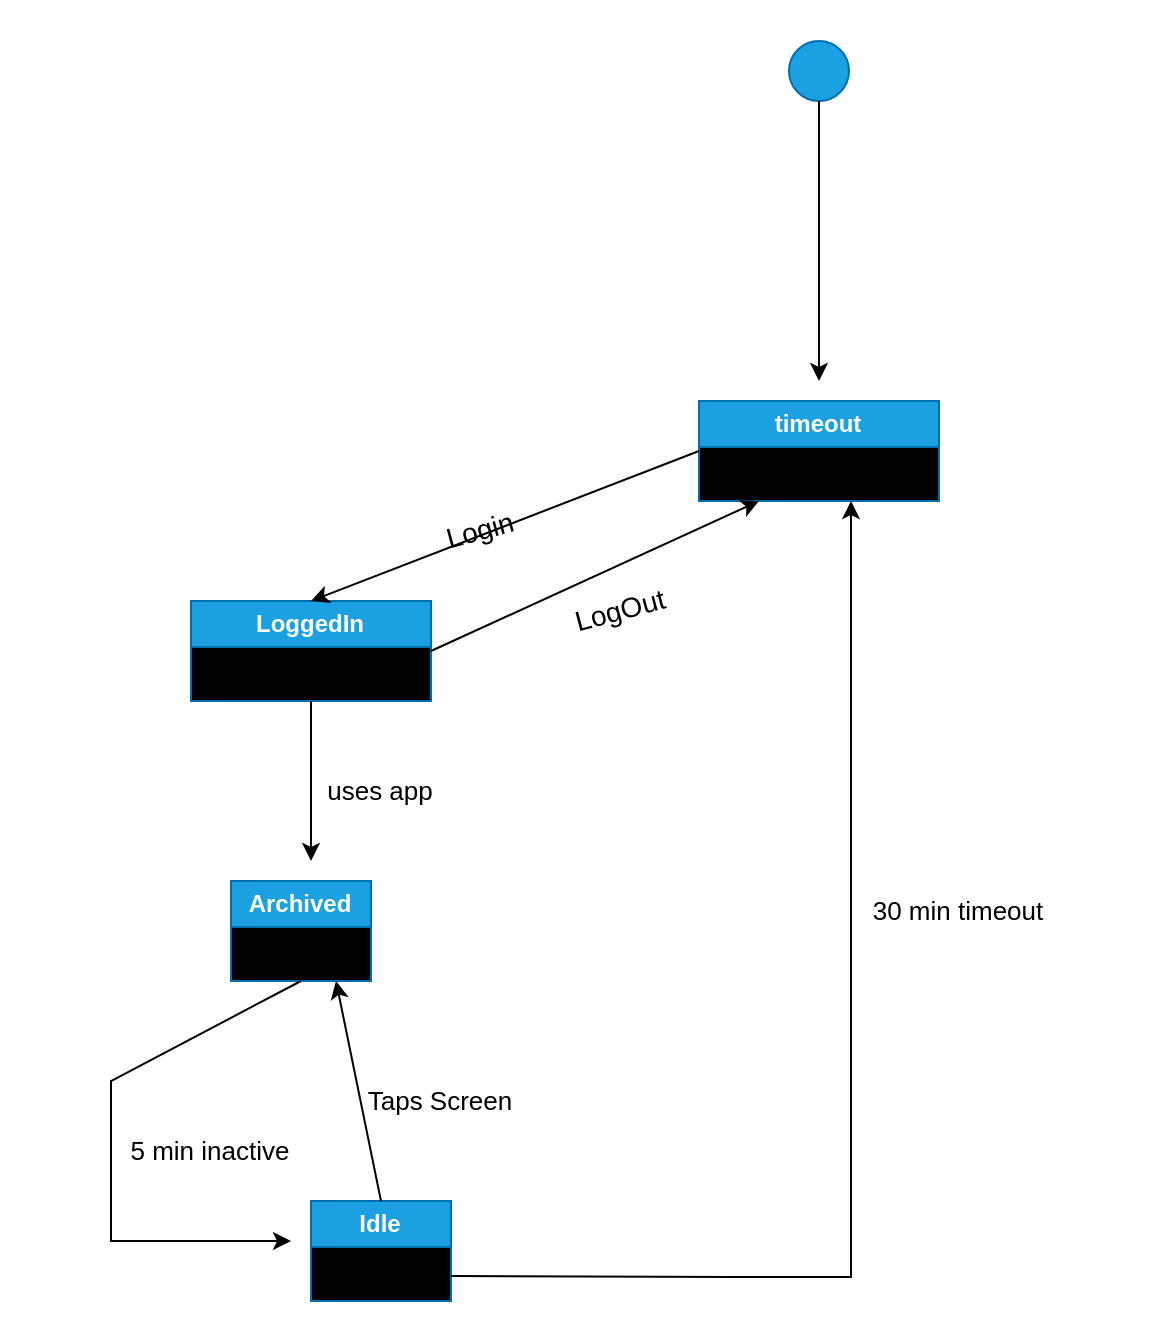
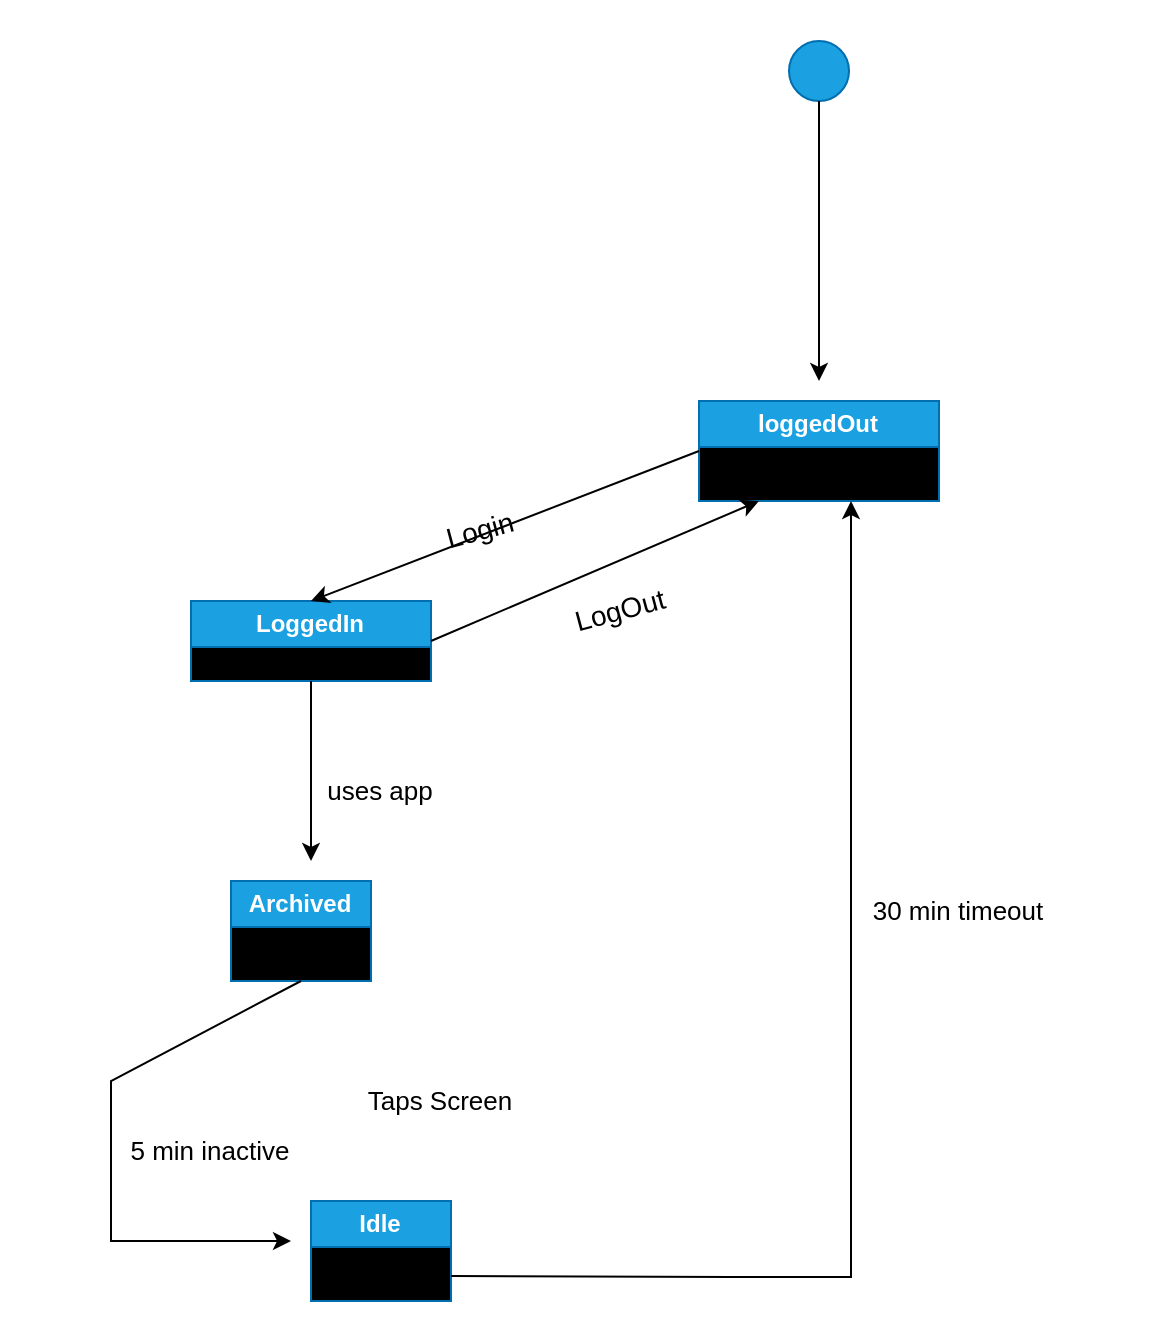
(819, 425) -> (819, 425)
(311, 651) -> (311, 641)
(360, 1098) -> none
